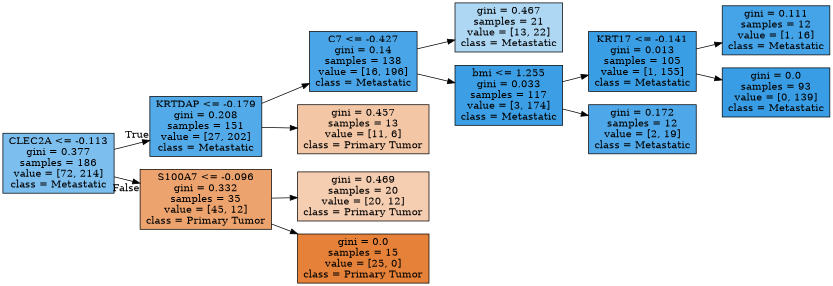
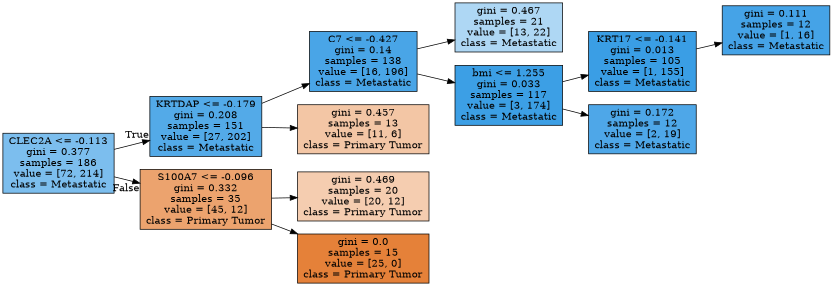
(776, 92) -> none
